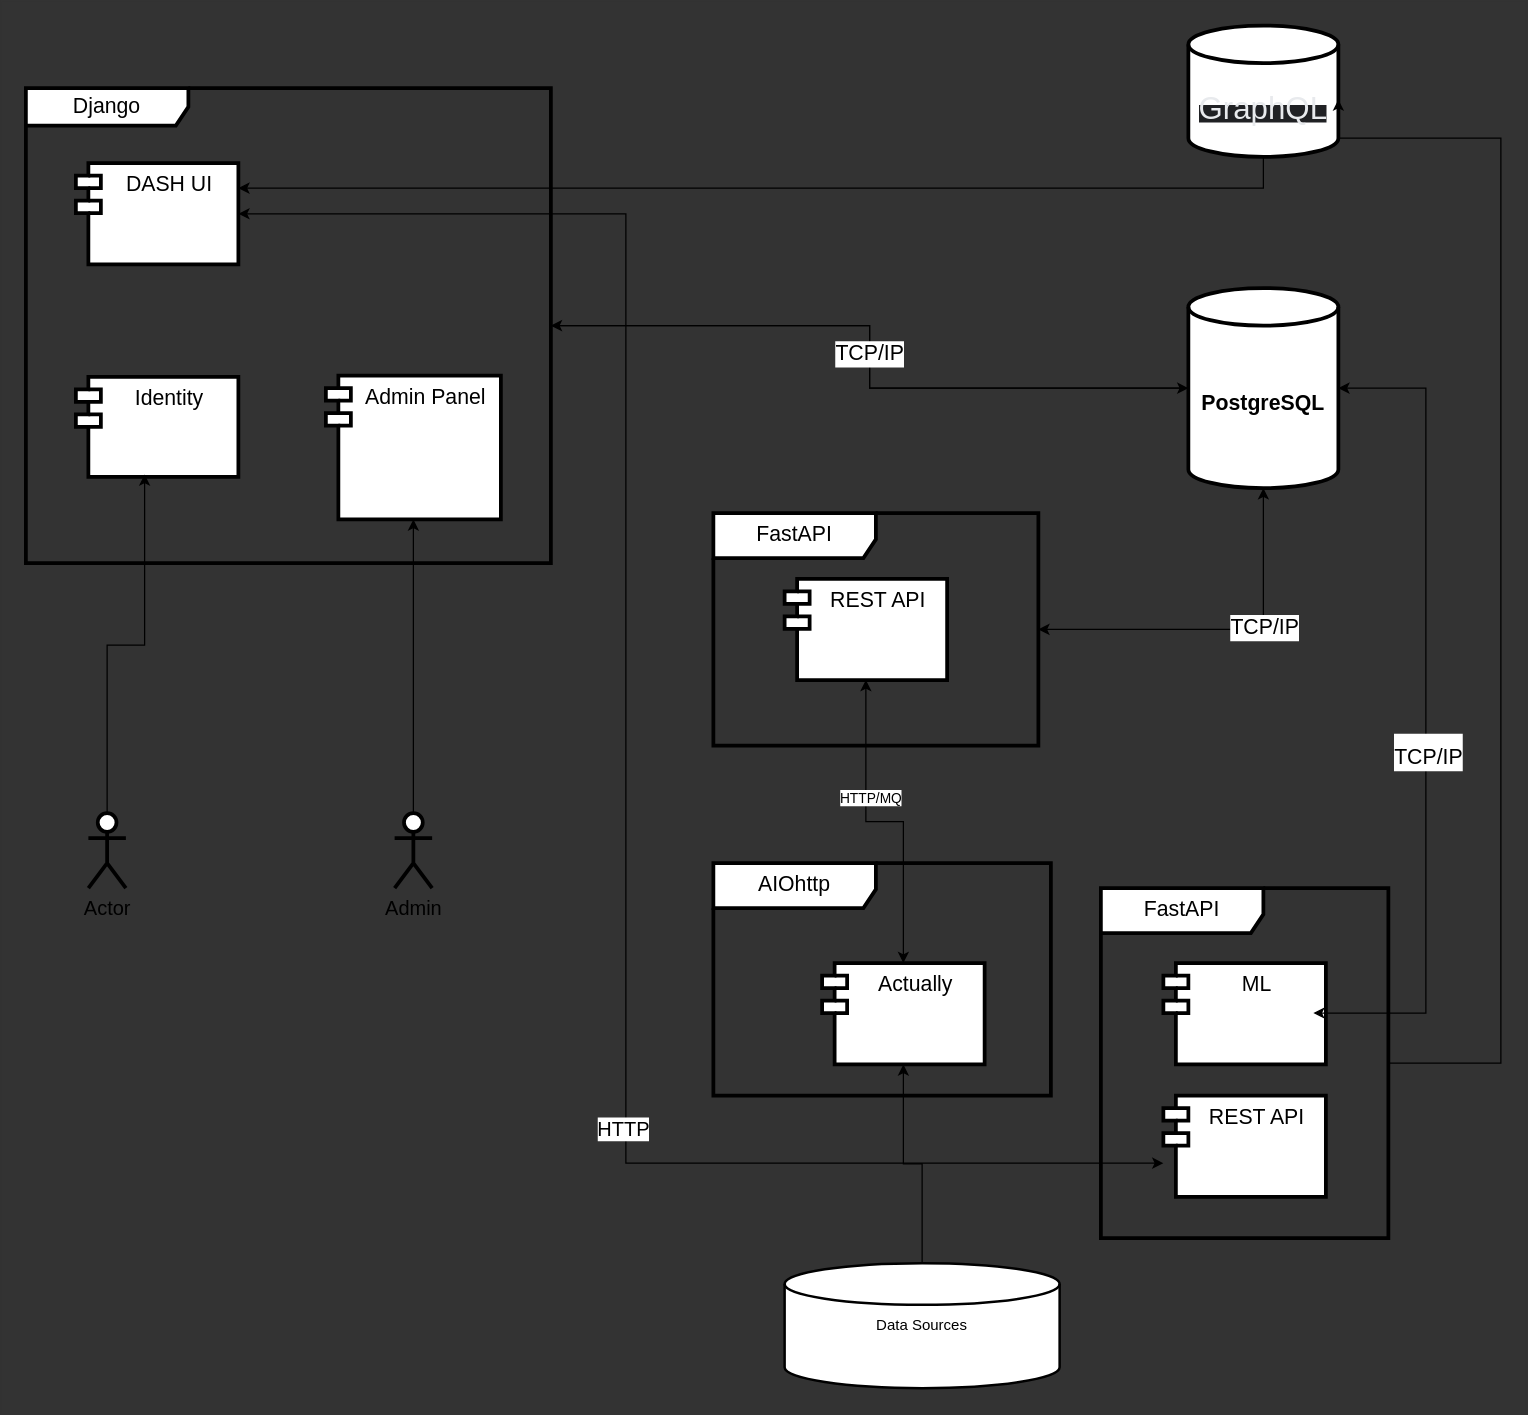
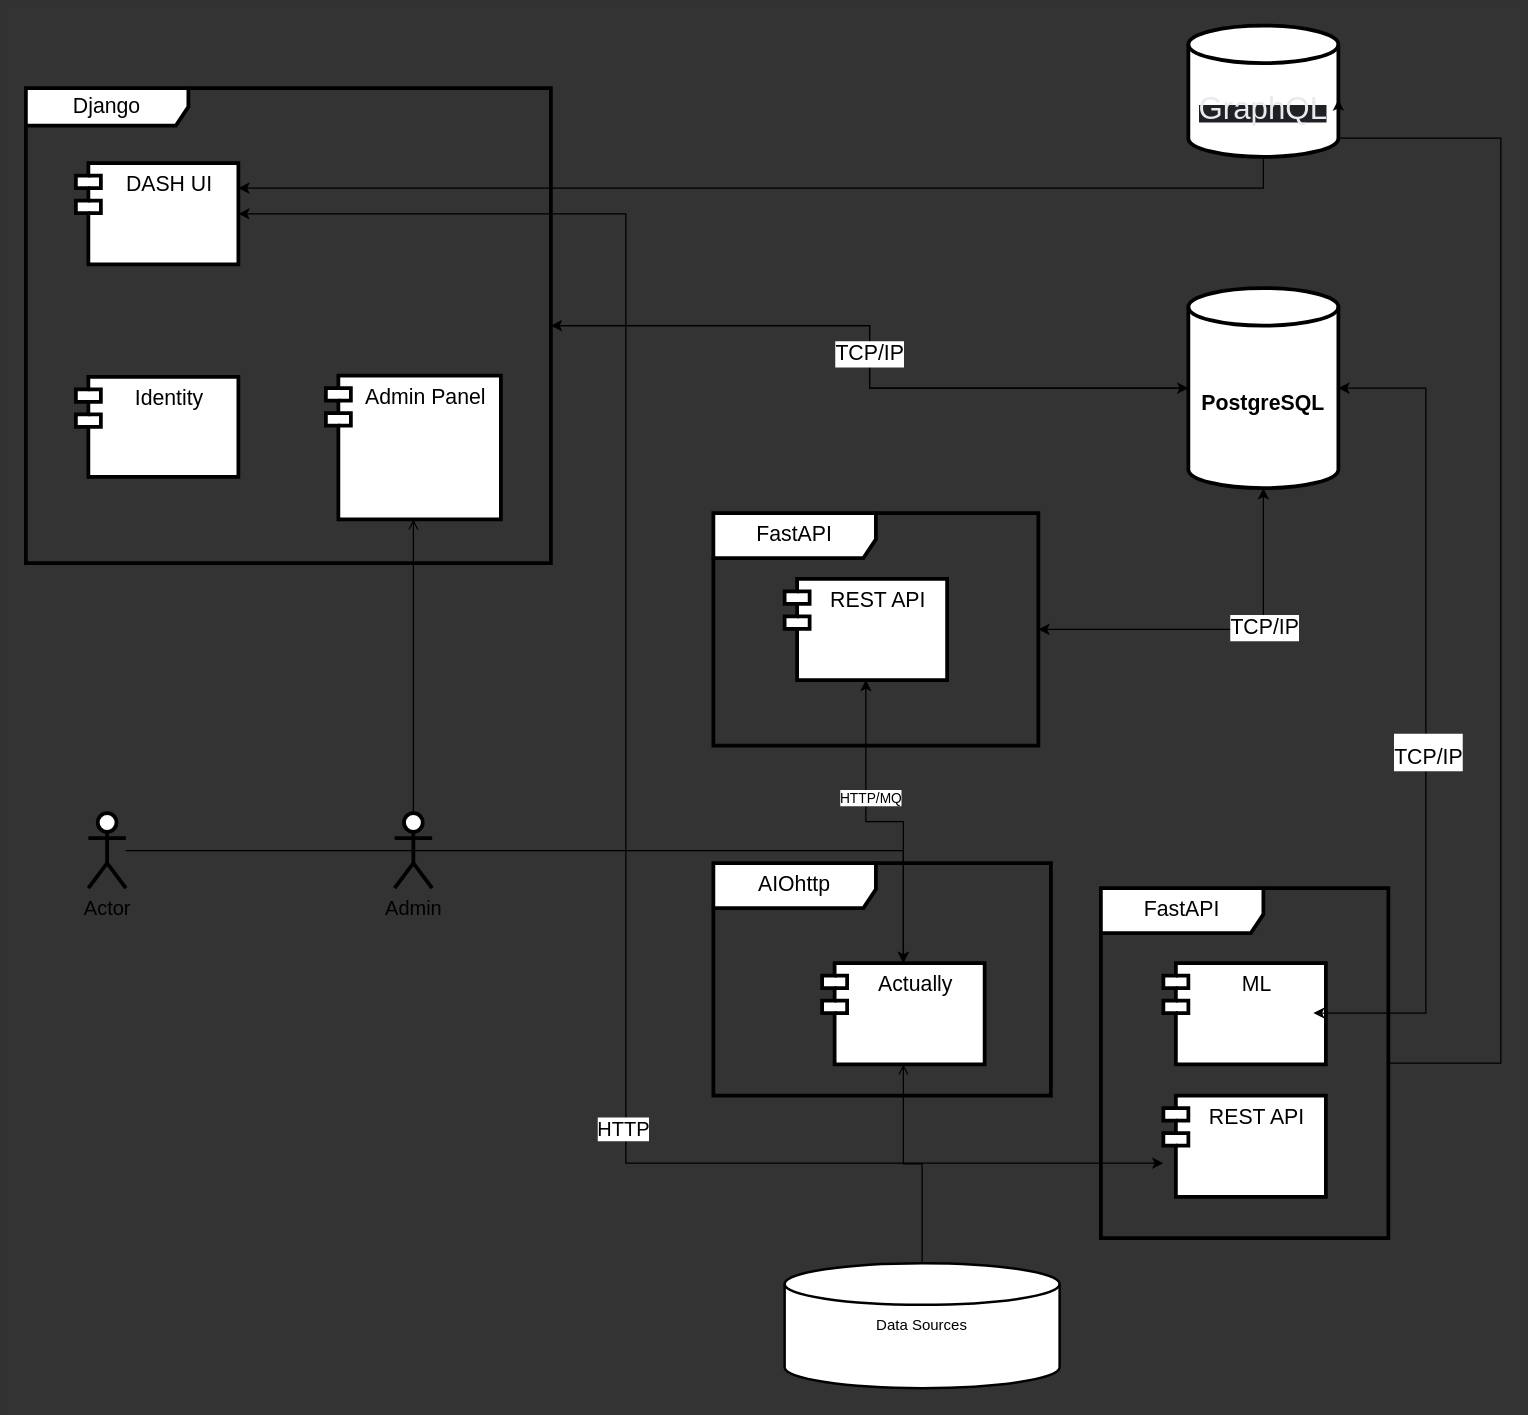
(413, 529) -> (413, 526)
(123, 645) -> (513, 851)
(903, 1074) -> (903, 1071)
